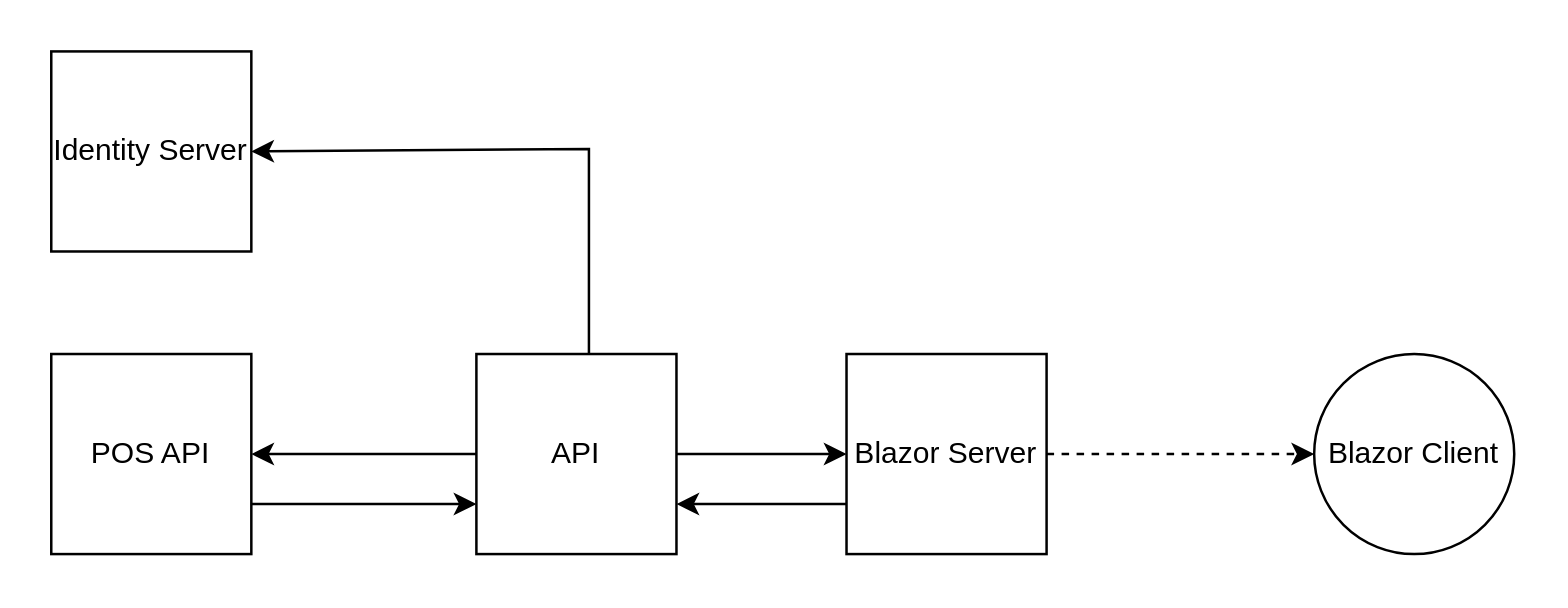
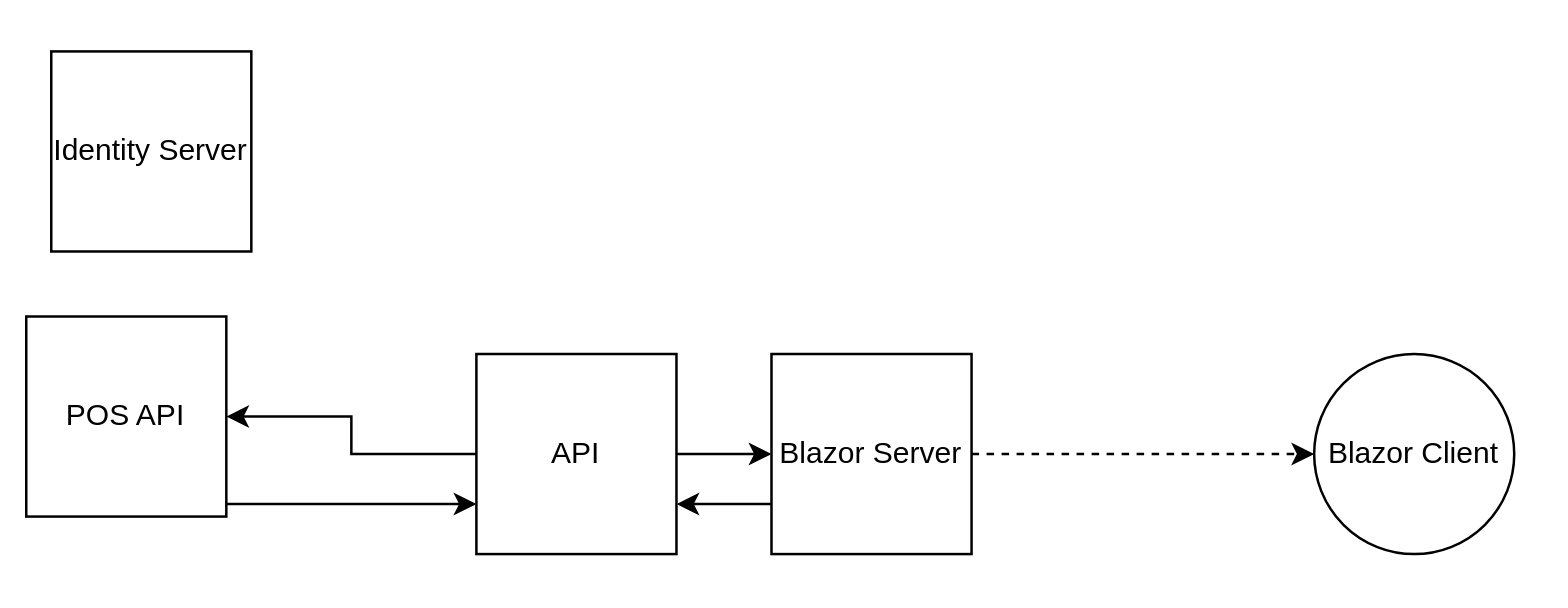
(531, 149) -> none
(151, 454) -> (126, 416)
(946, 454) -> (871, 454)
